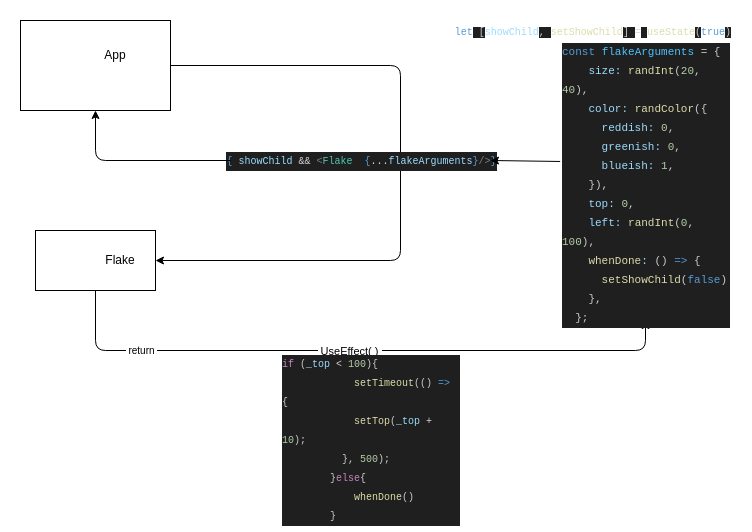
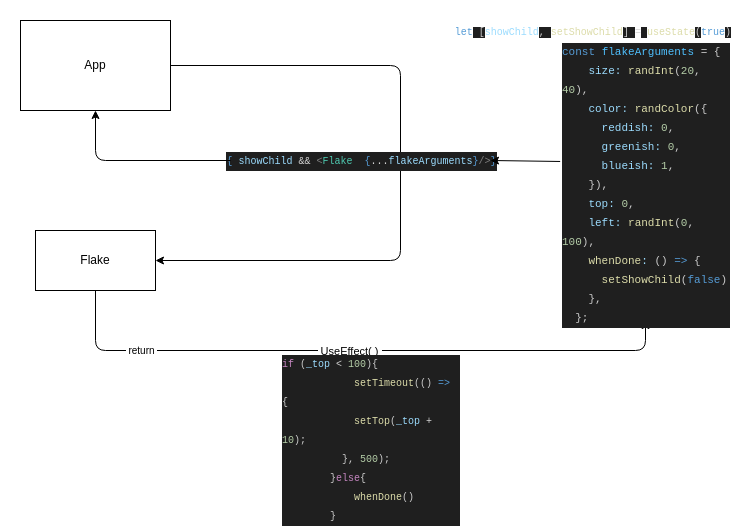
(116, 56) -> (96, 66)
(121, 261) -> (96, 261)
